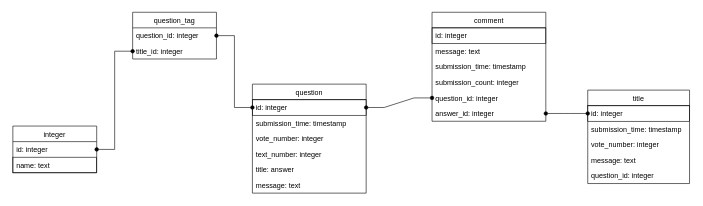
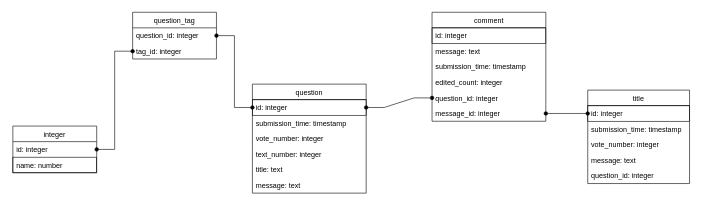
(164, 52) -> (162, 52)
(481, 83) -> (474, 83)
(468, 114) -> (470, 114)
(34, 166) -> (38, 166)
(278, 170) -> (274, 170)
